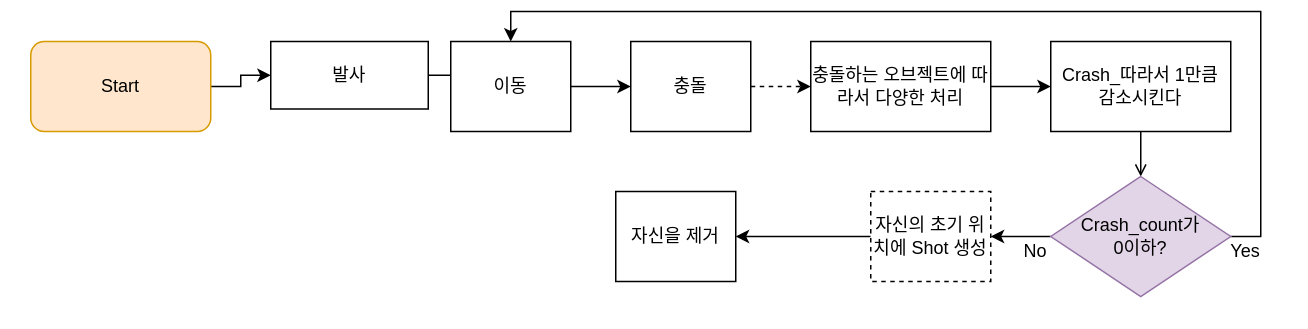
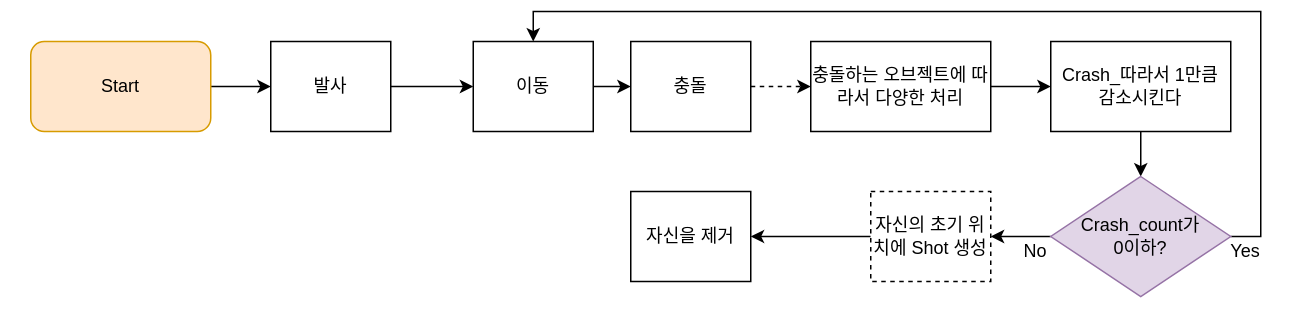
(350, 75) -> (331, 86)
(511, 86) -> (533, 86)
(1141, 167) -> (1141, 165)
(676, 236) -> (691, 236)
